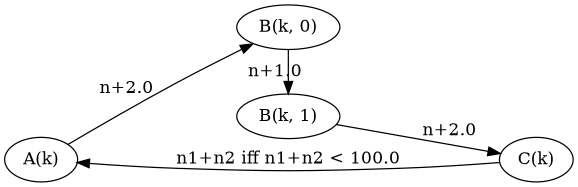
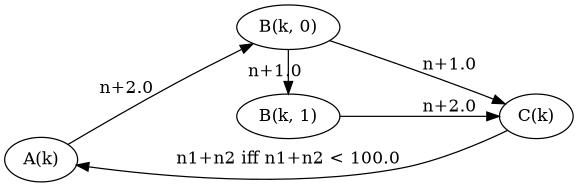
none -> (412, 69)
